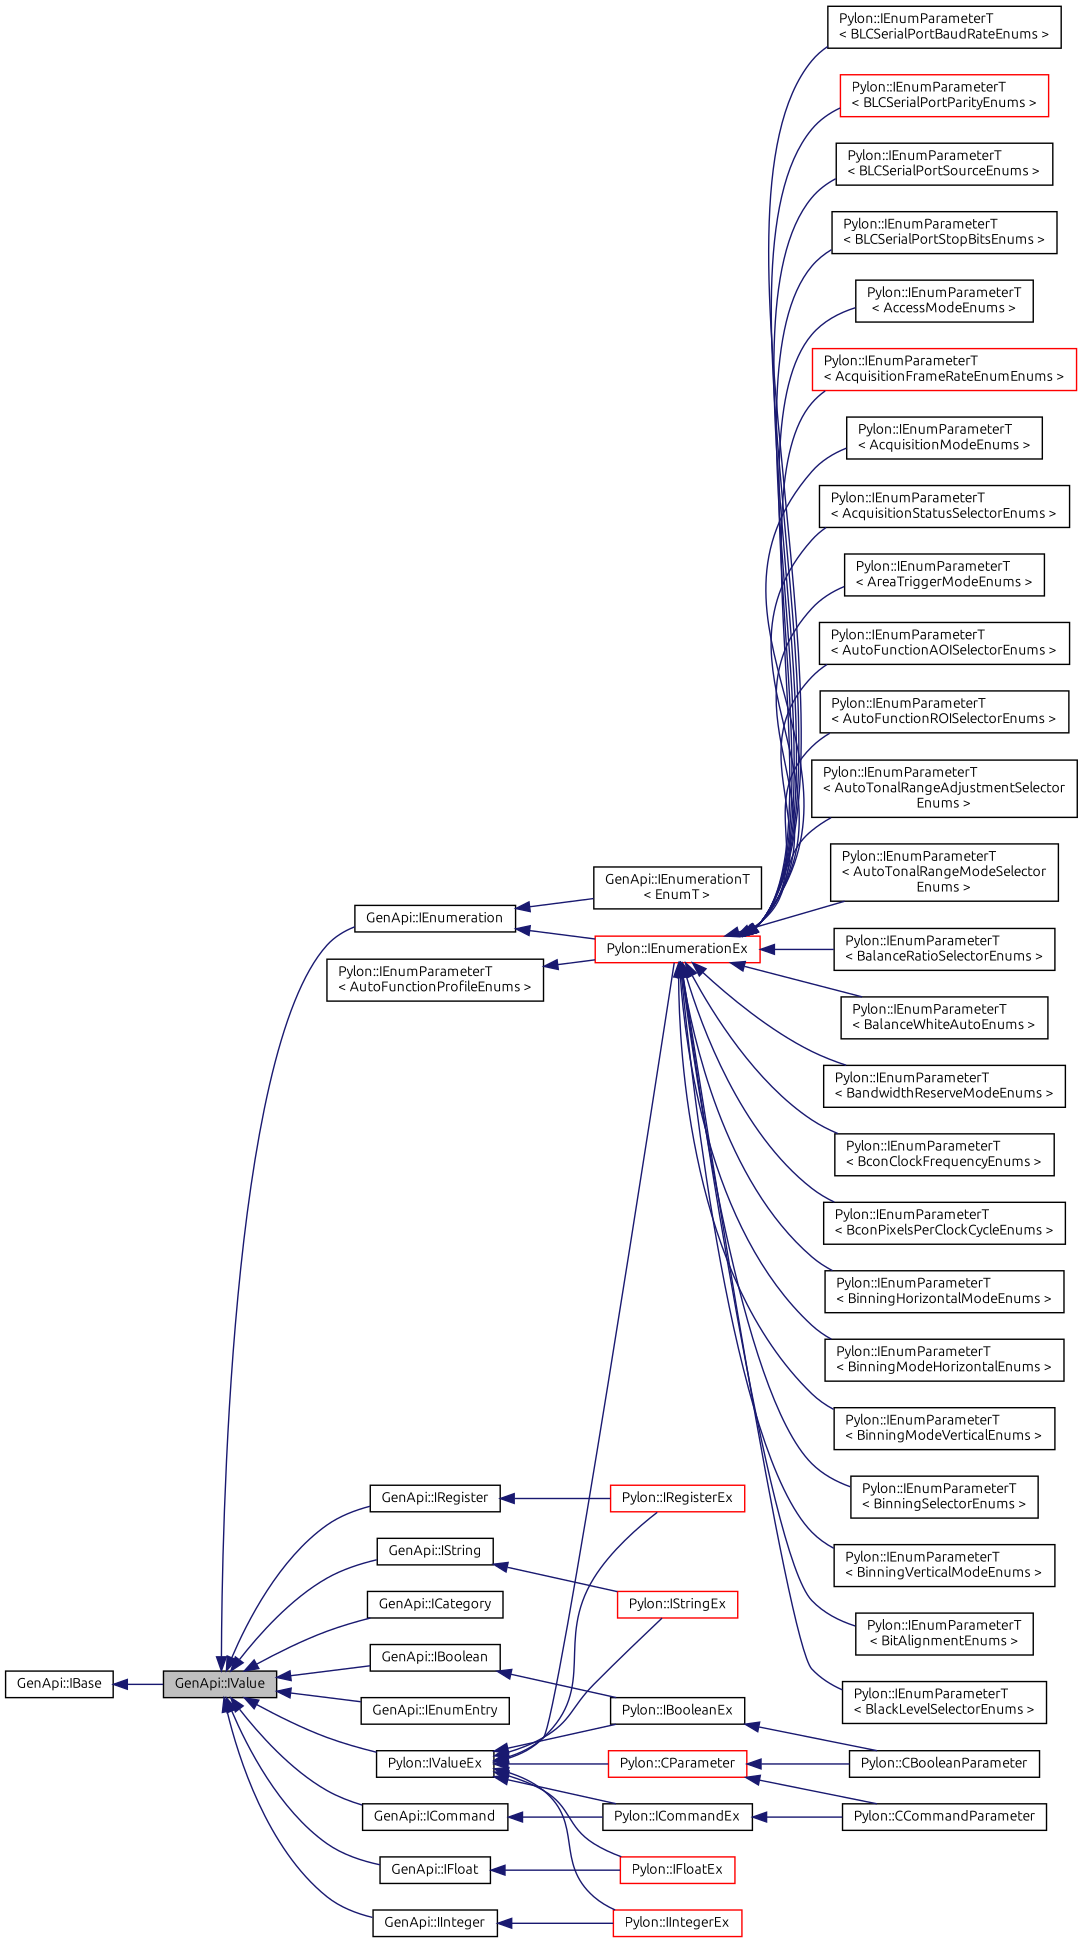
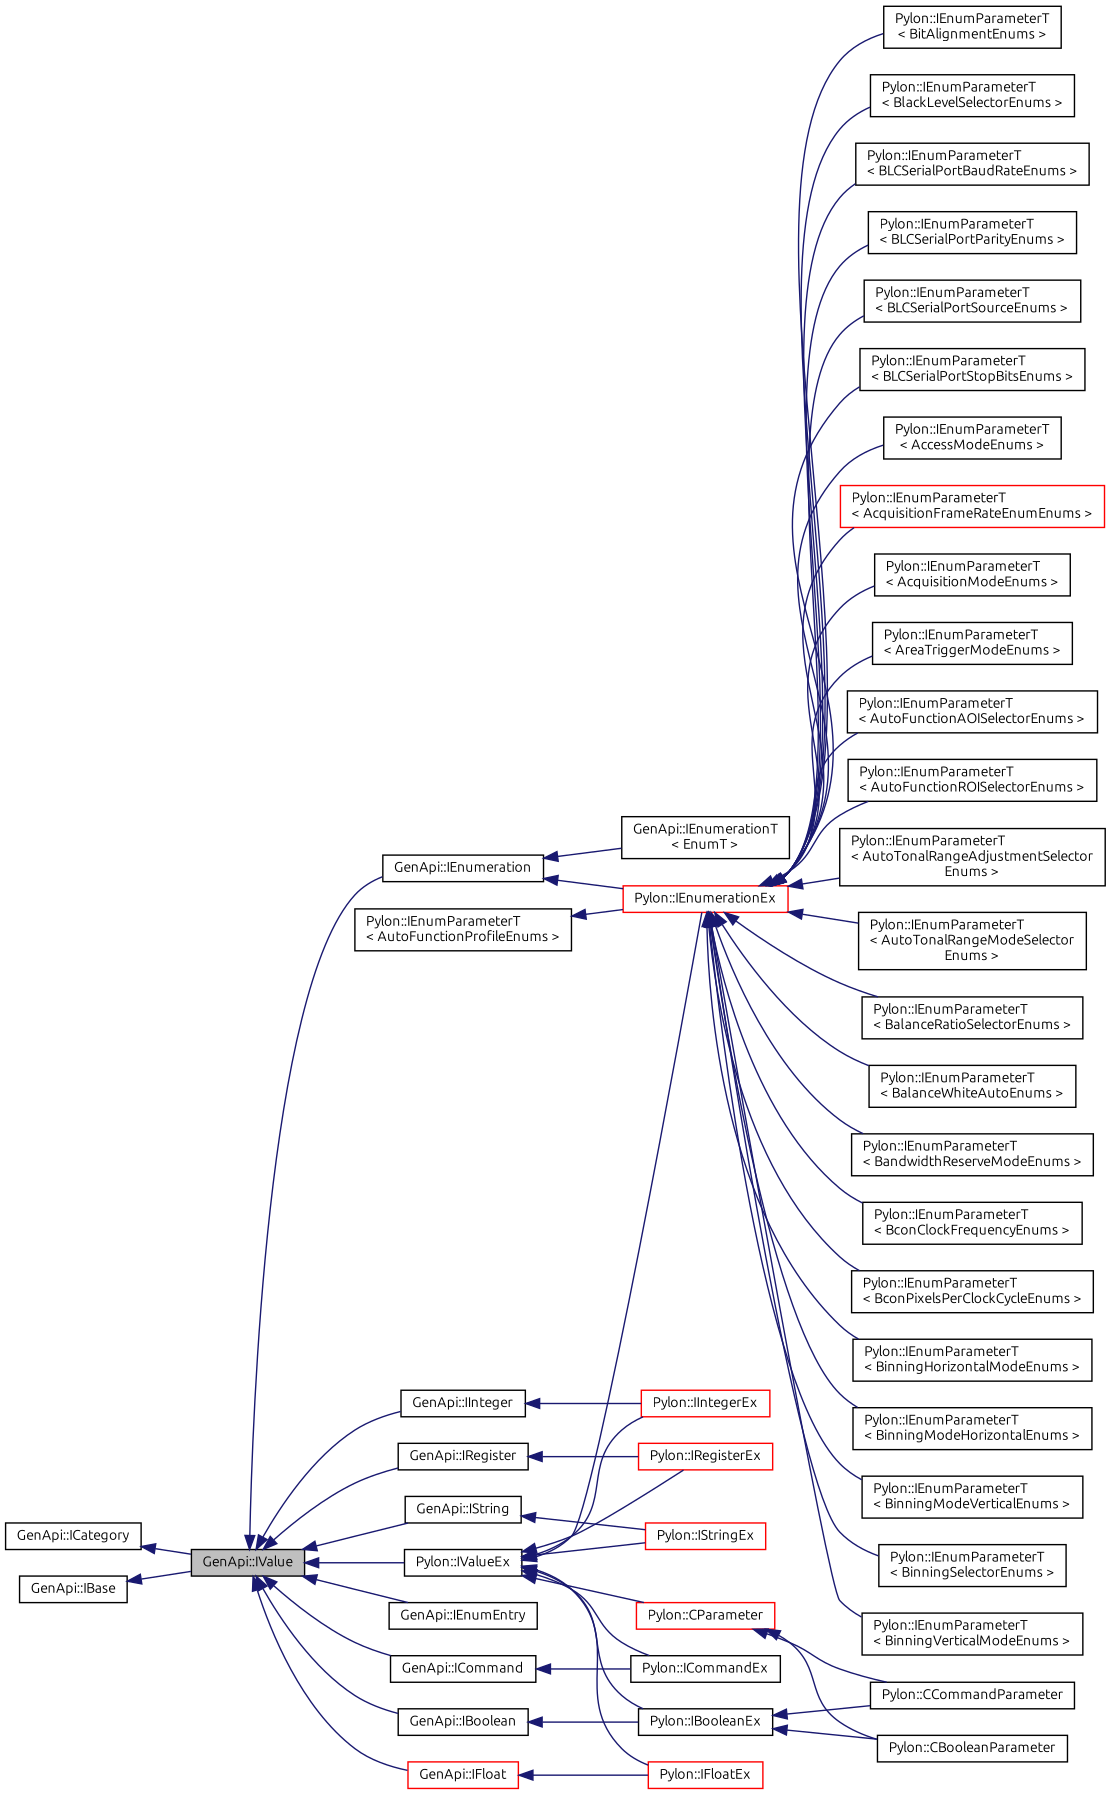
(945, 96) -> (972, 233)
(945, 506) -> none
(312, 1637) -> (173, 1551)
(804, 1817) -> (839, 1709)
(435, 1870) -> (463, 1775)
